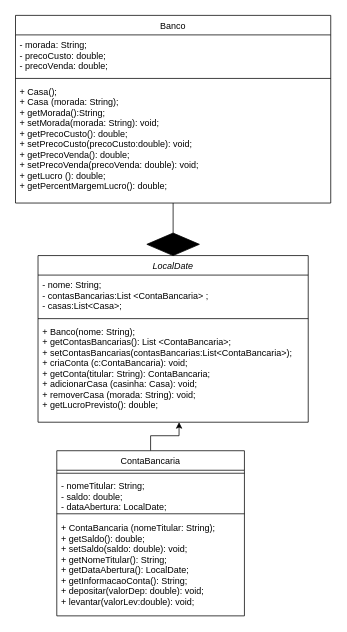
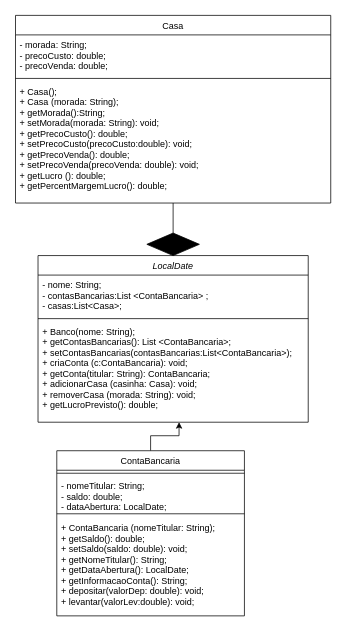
(173, 26) -> (173, 26)
